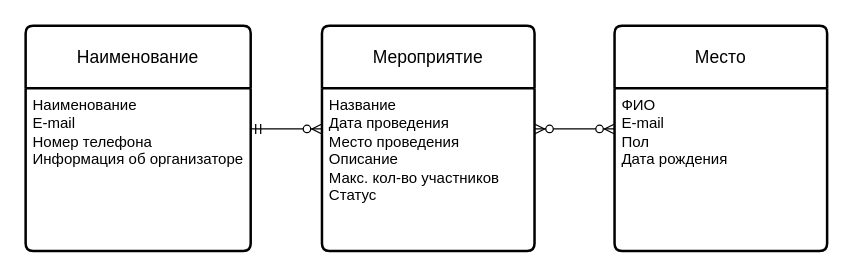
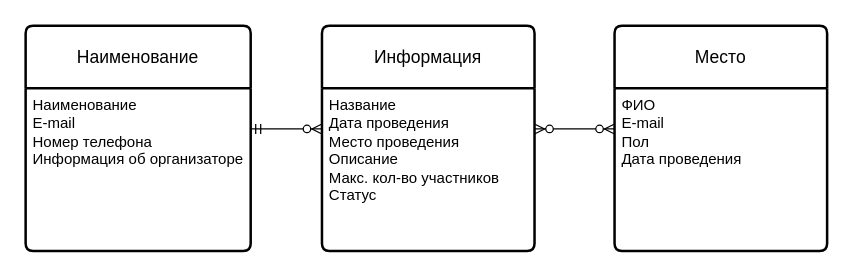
(428, 57) -> (428, 57)
(675, 133) -> (683, 133)
